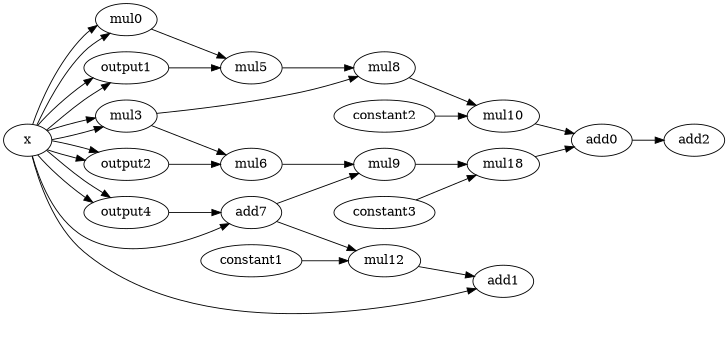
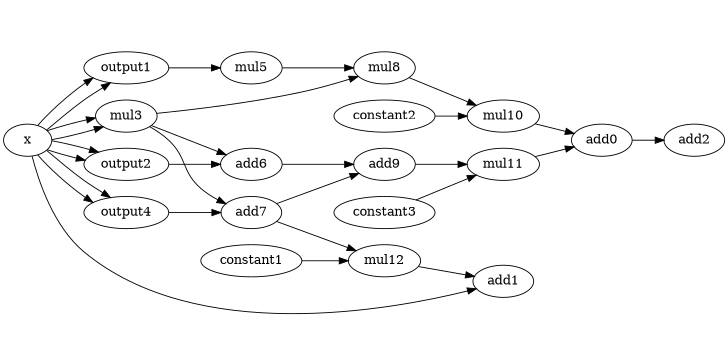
(126, 20) -> none
(251, 164) -> (251, 164)
(384, 164) -> (384, 164)
(503, 164) -> (503, 164)
(104, 245) -> (182, 158)
